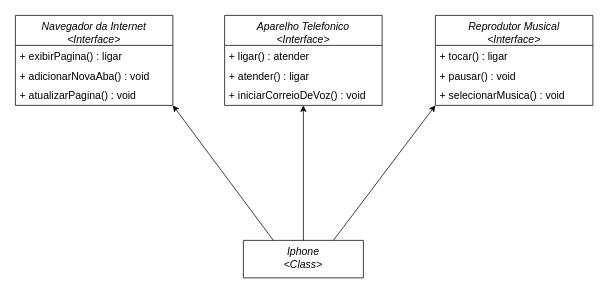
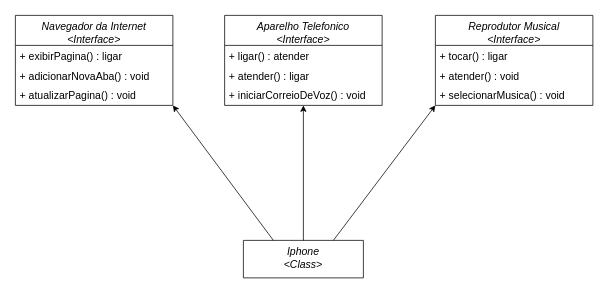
(483, 76) -> (486, 76)
